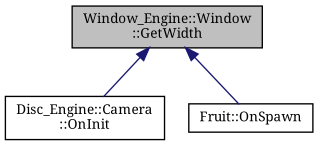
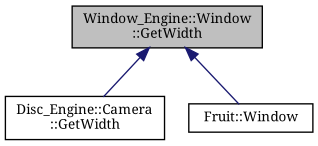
(85, 118) -> (85, 118)
(251, 118) -> (251, 118)
